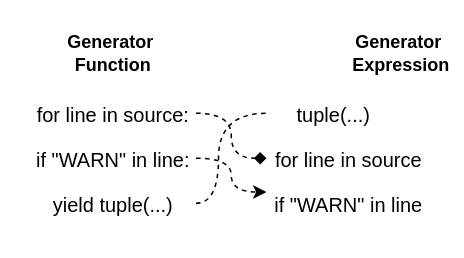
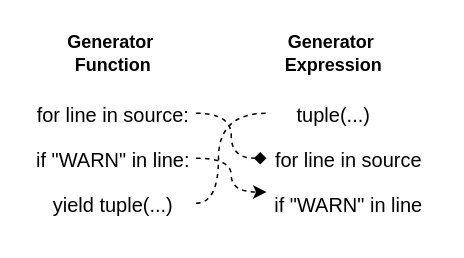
(401, 53) -> (334, 53)
